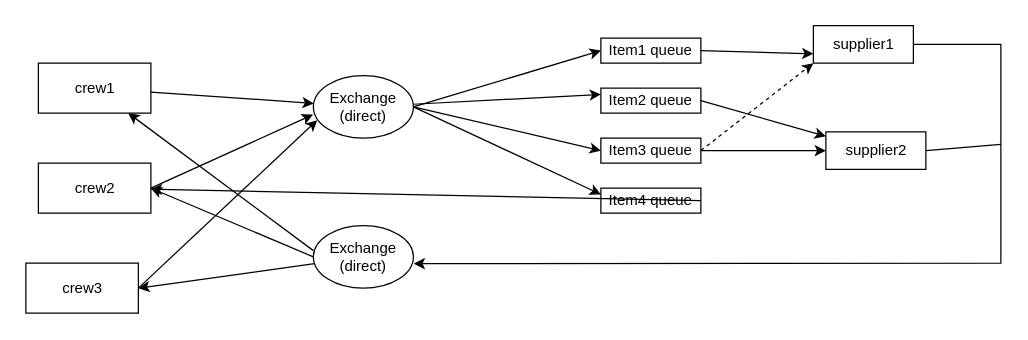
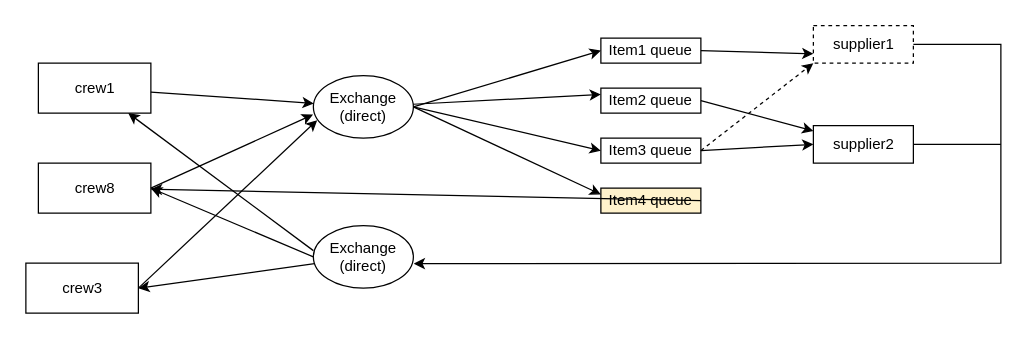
(863, 44) -> (863, 44)
(876, 151) -> (863, 144)
(95, 188) -> (95, 188)
(651, 201) -> (651, 201)
